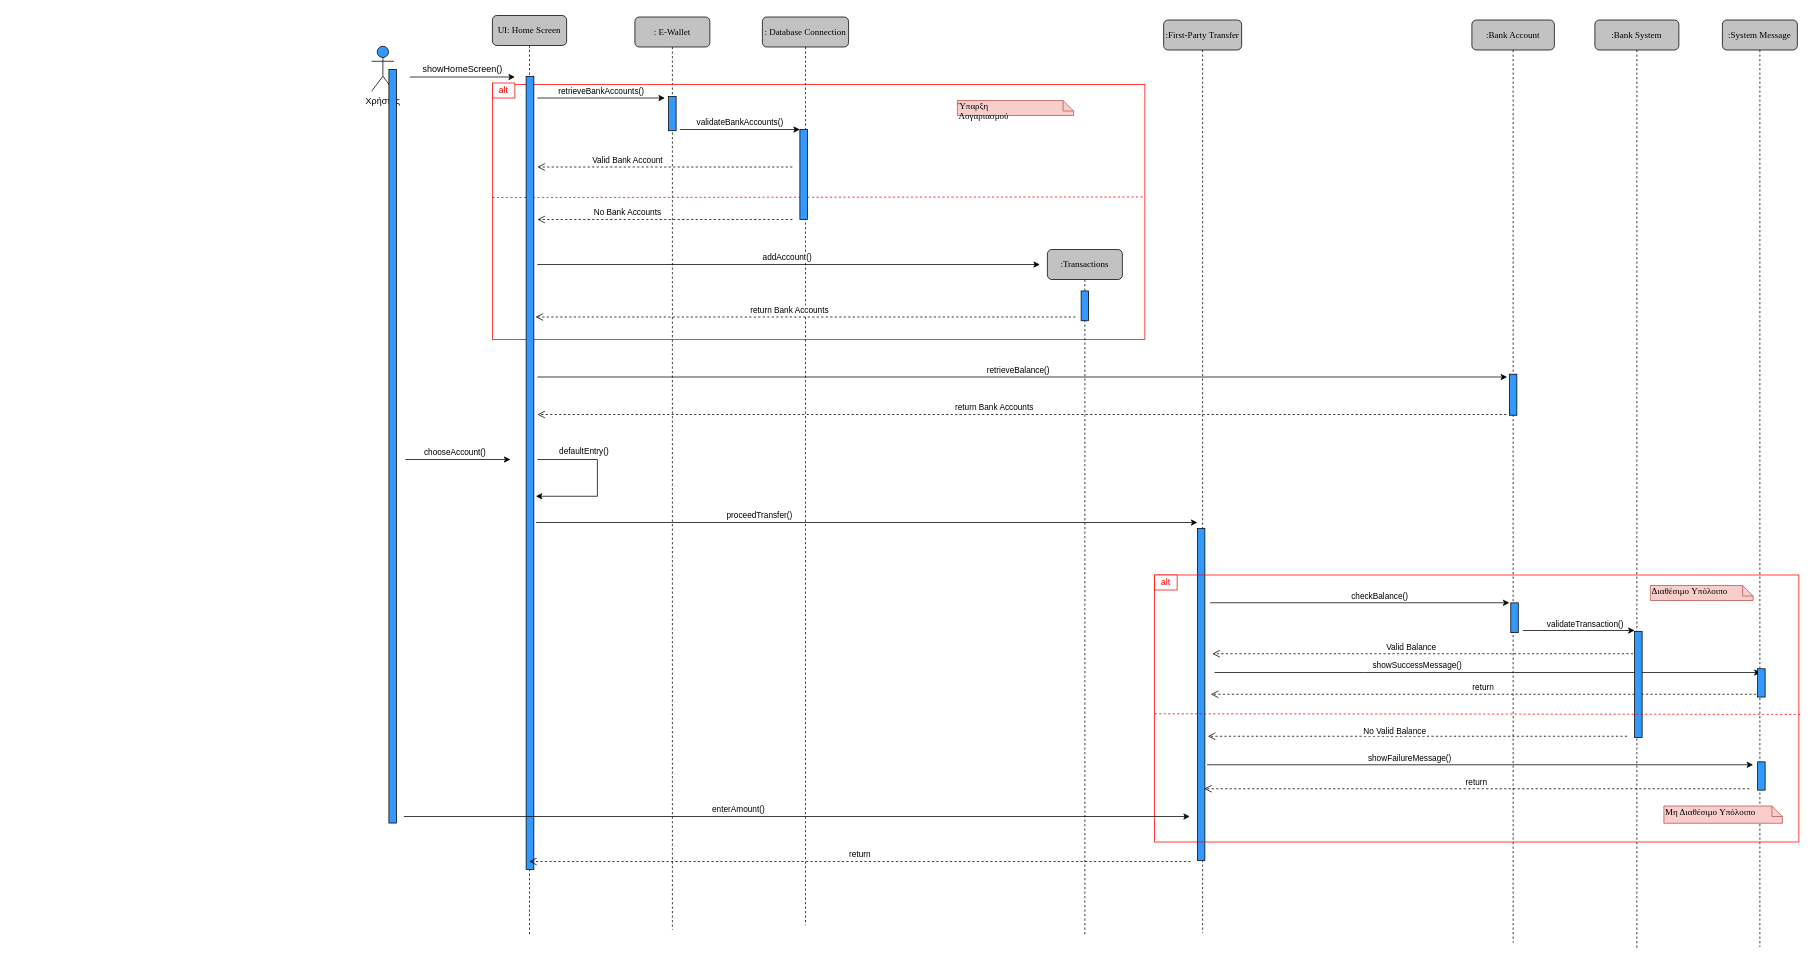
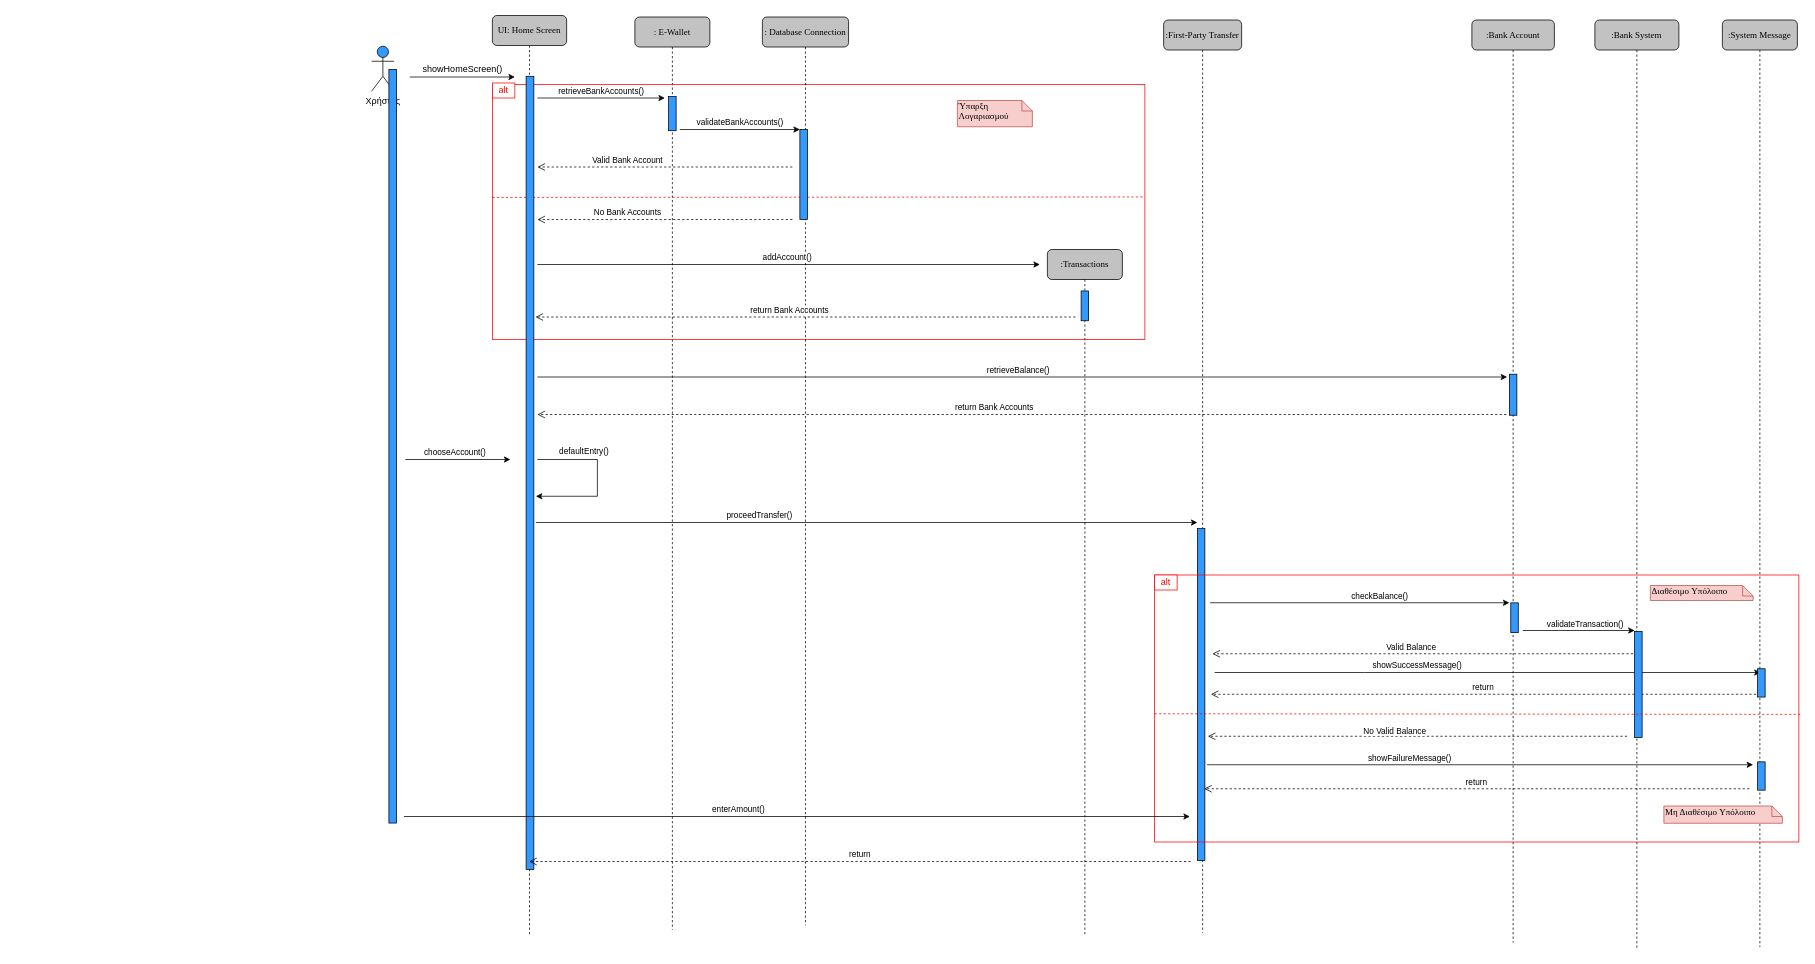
(1016, 108) -> (995, 114)
